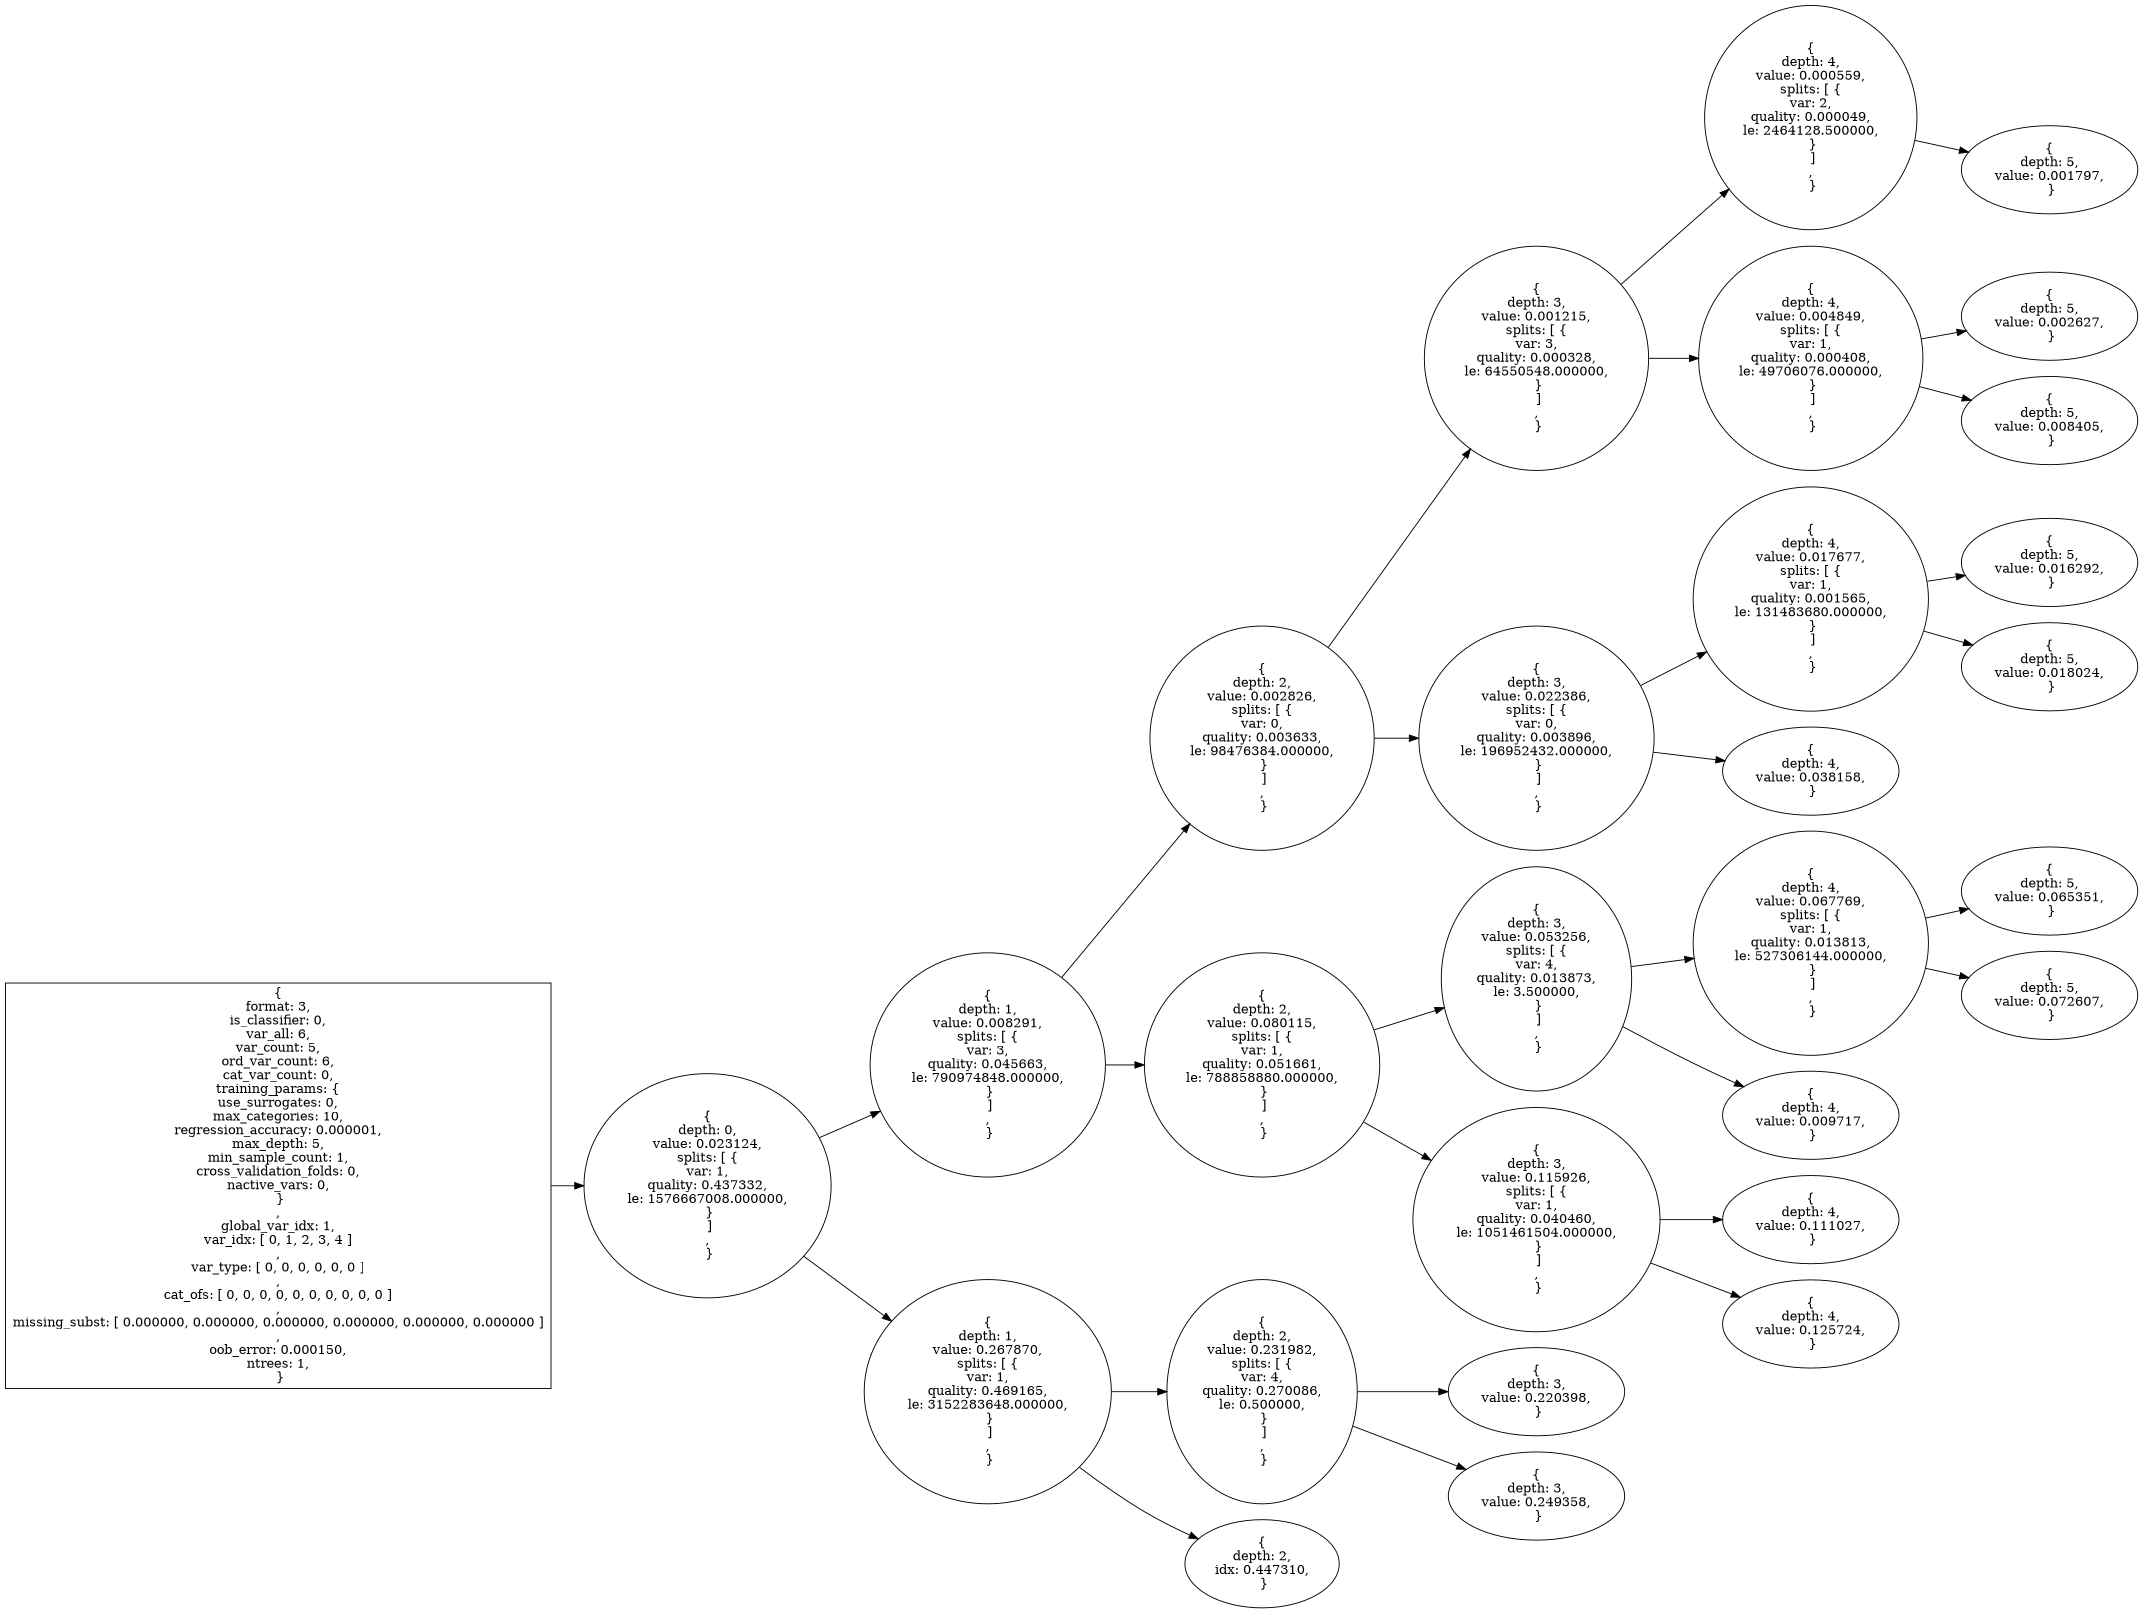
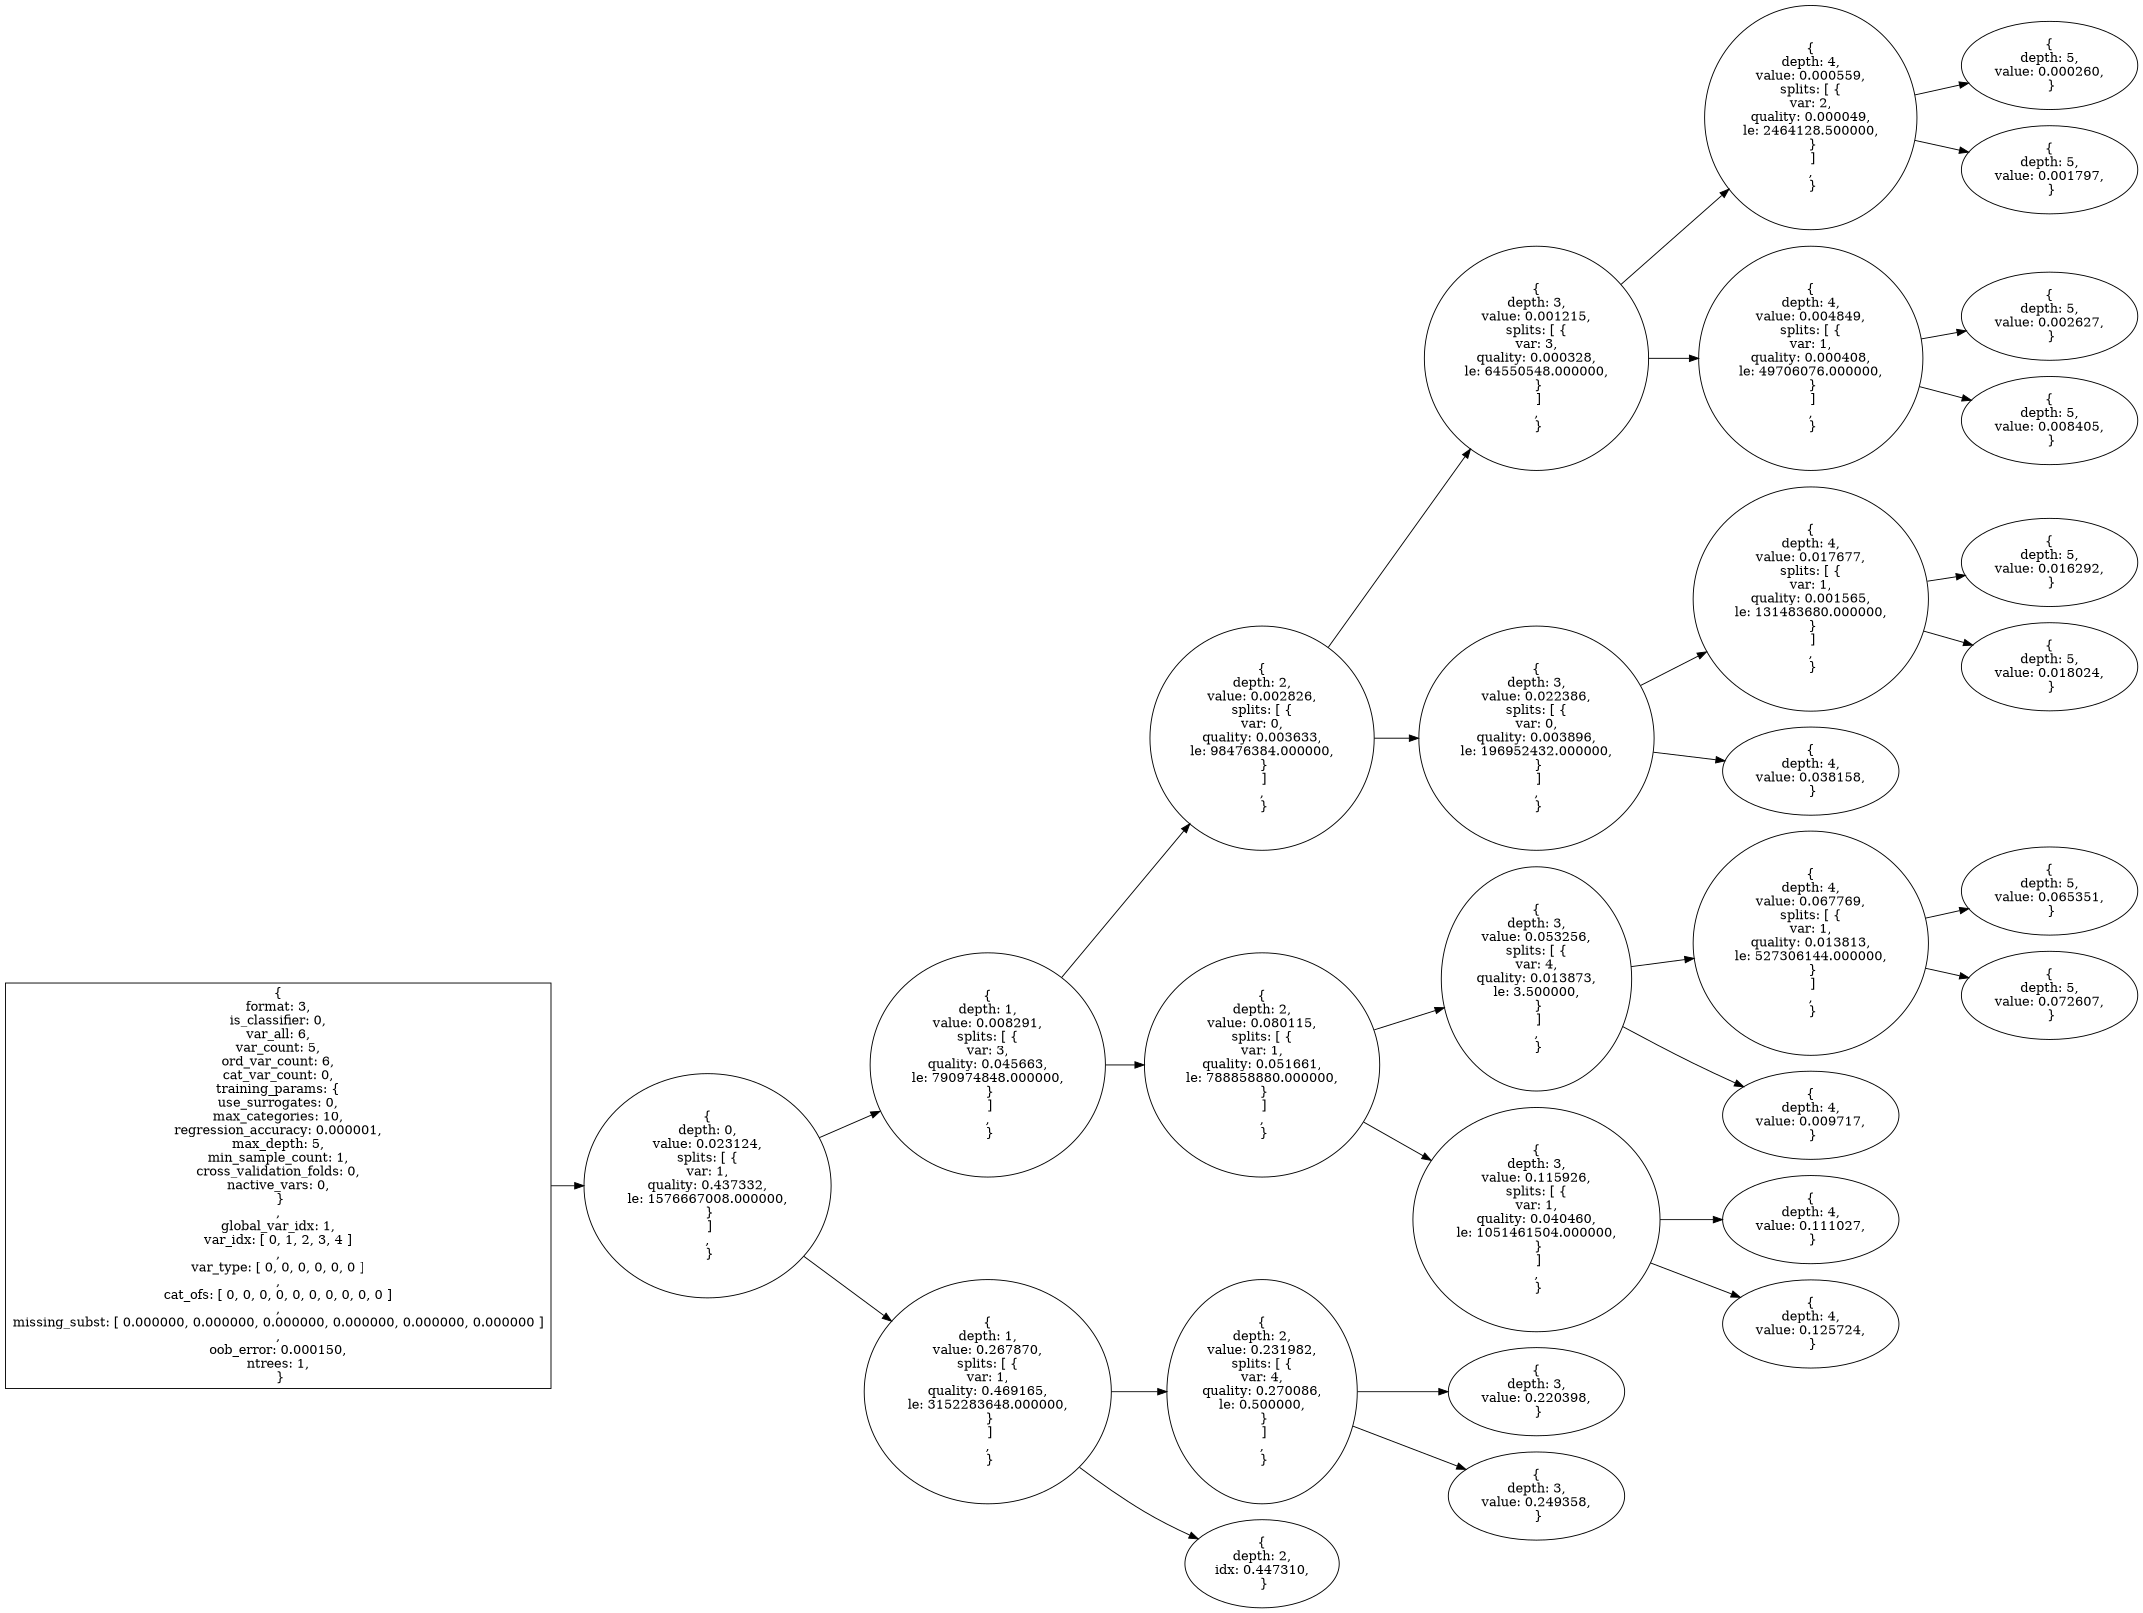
none -> (2050, 65)
